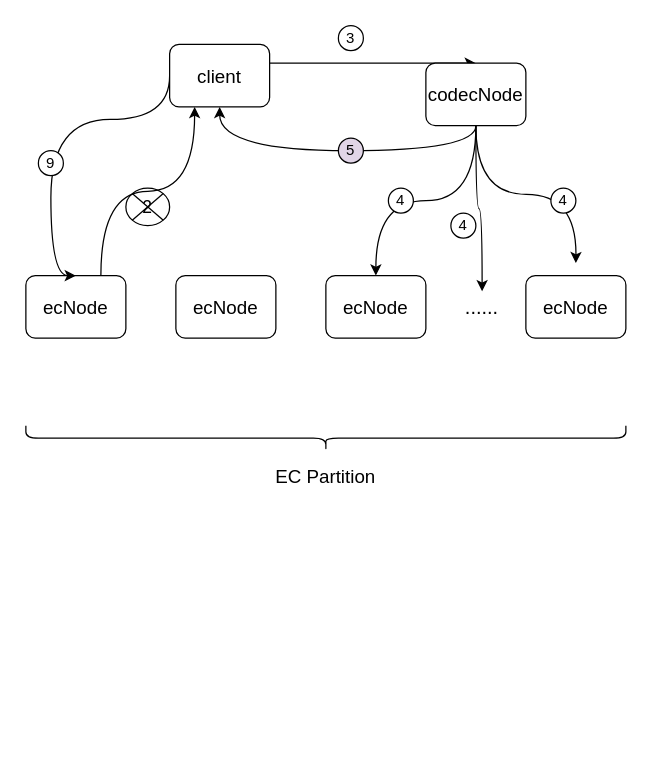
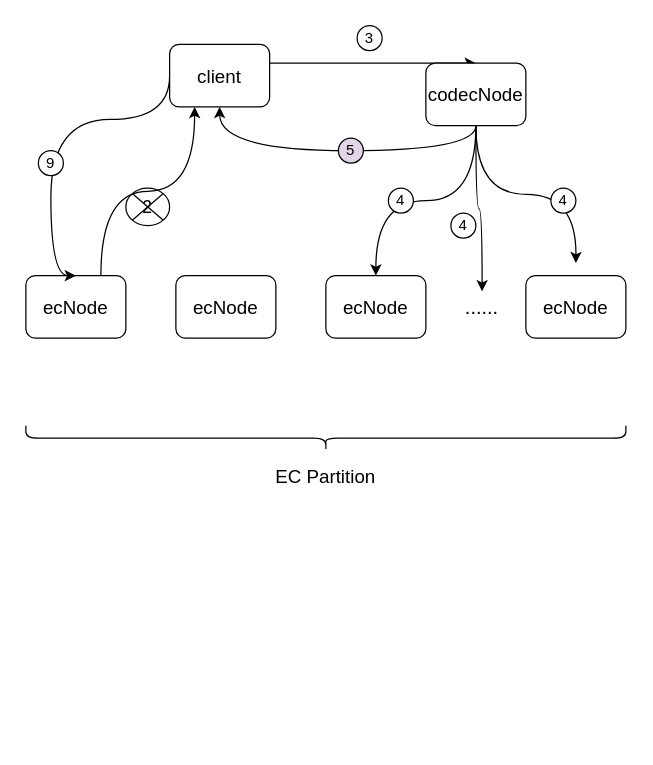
(351, 38) -> (369, 38)
